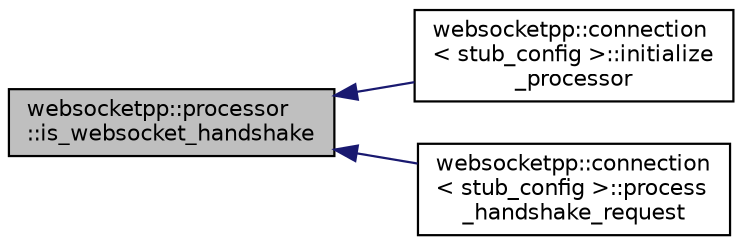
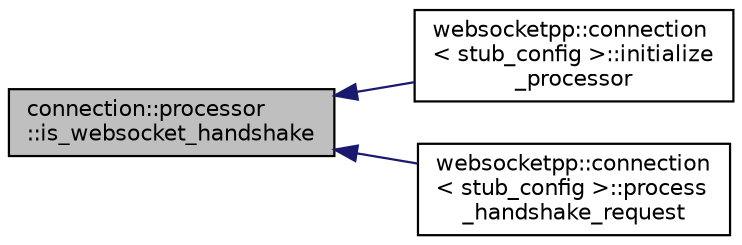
(172, 123) -> (172, 123)
